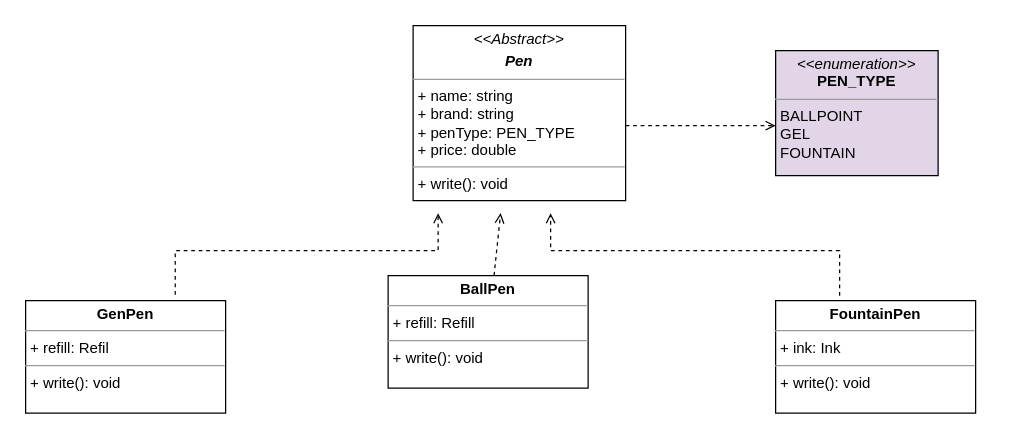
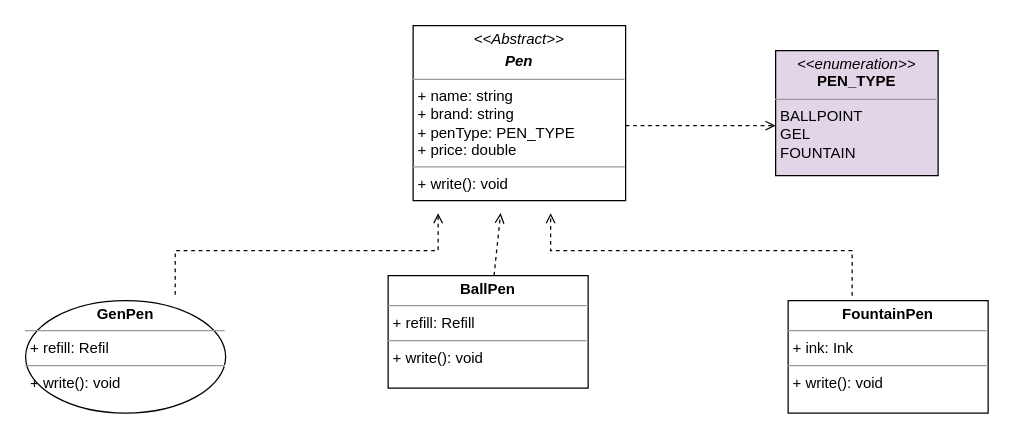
(126, 357) -> (126, 357)
(876, 357) -> (888, 357)
